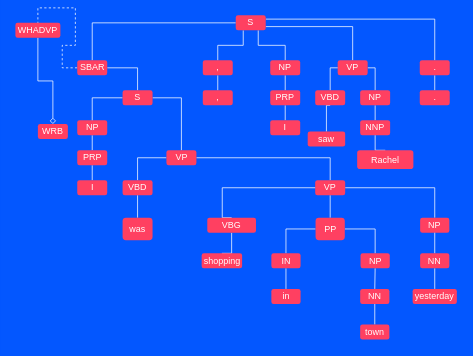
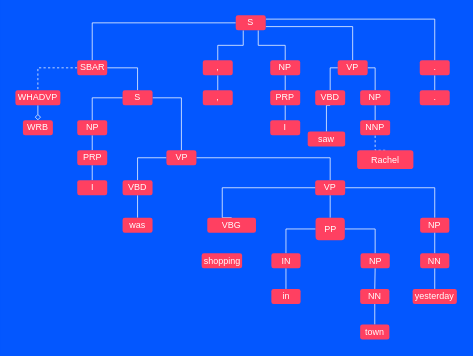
(38, 30) -> (38, 98)
(53, 132) -> (38, 128)
(375, 144) -> (375, 144)
(138, 229) -> (138, 225)
(232, 244) -> none
